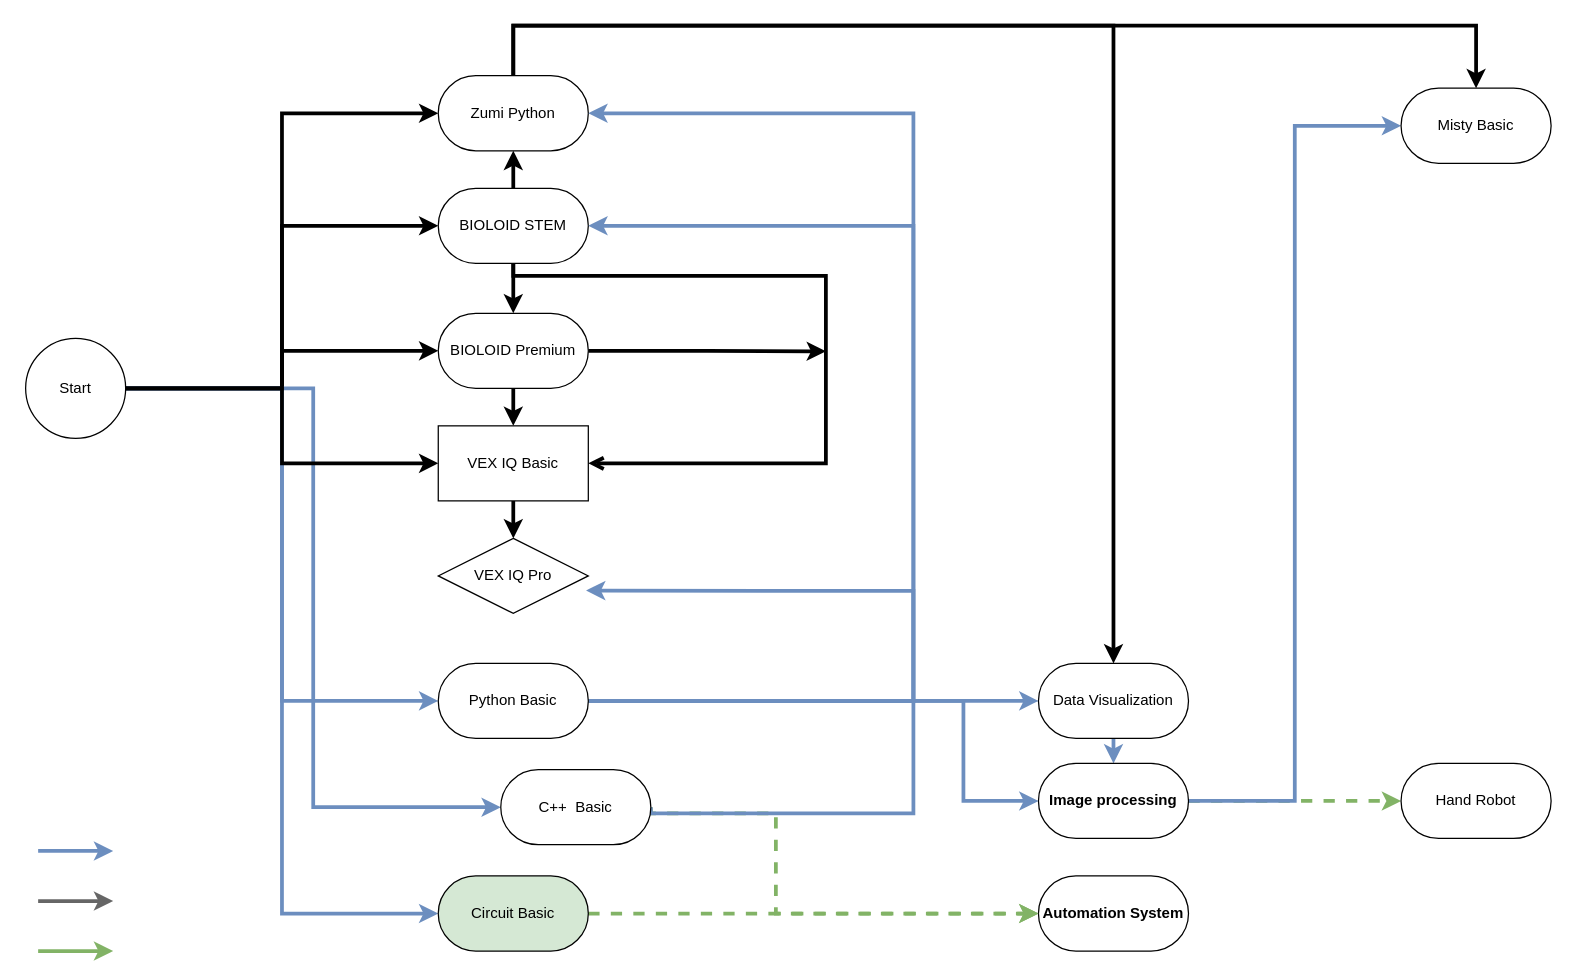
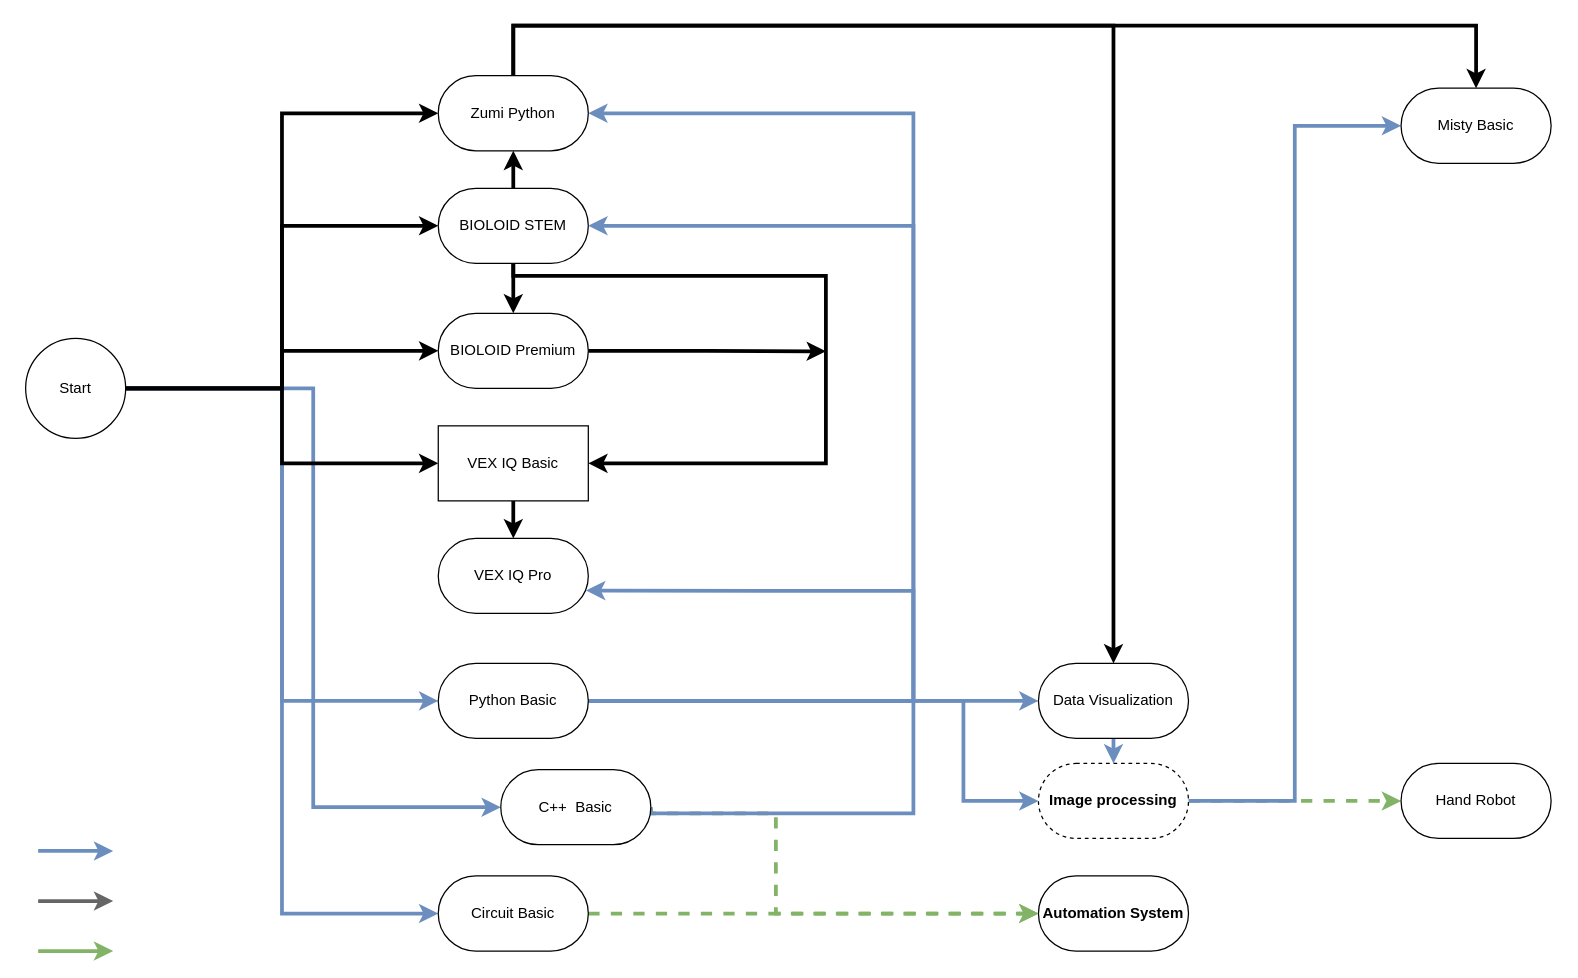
(513, 412) -> none
(602, 463) -> (603, 463)
(513, 576) -> (513, 576)
(1113, 801) -> (1113, 801)
(513, 913) -> (513, 913)
